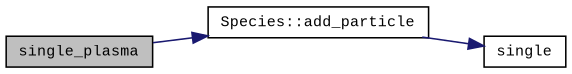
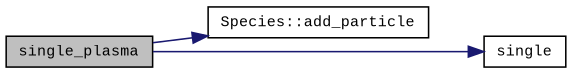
(445, 40) -> (311, 52)
